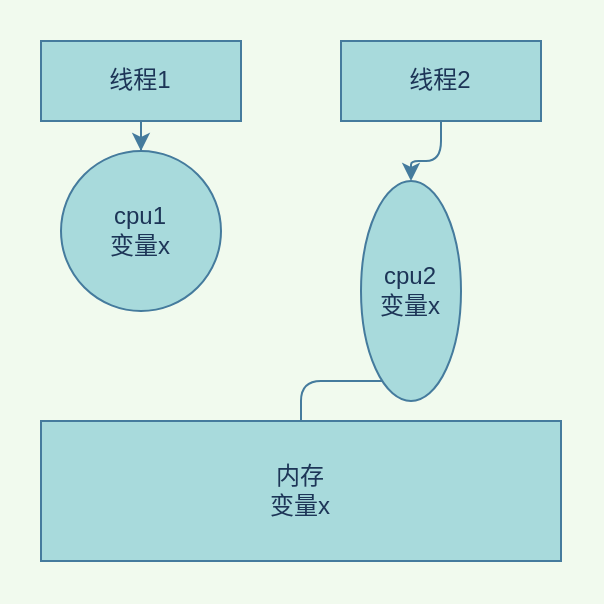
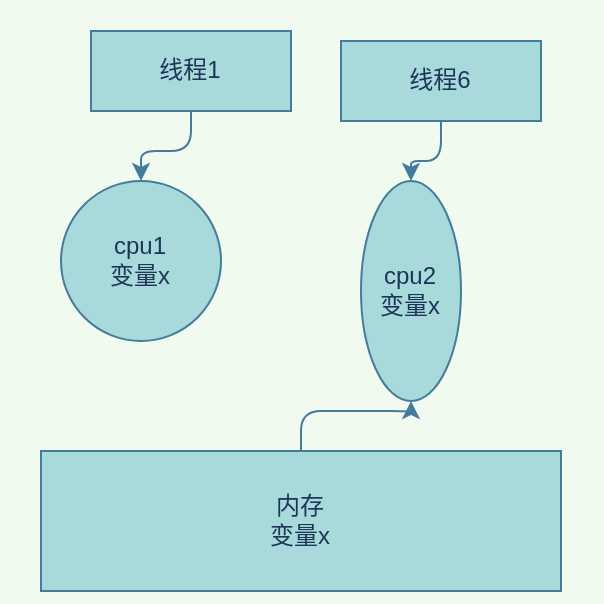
(141, 81) -> (191, 71)
(441, 81) -> (441, 81)
(141, 231) -> (141, 261)
(301, 491) -> (301, 521)
